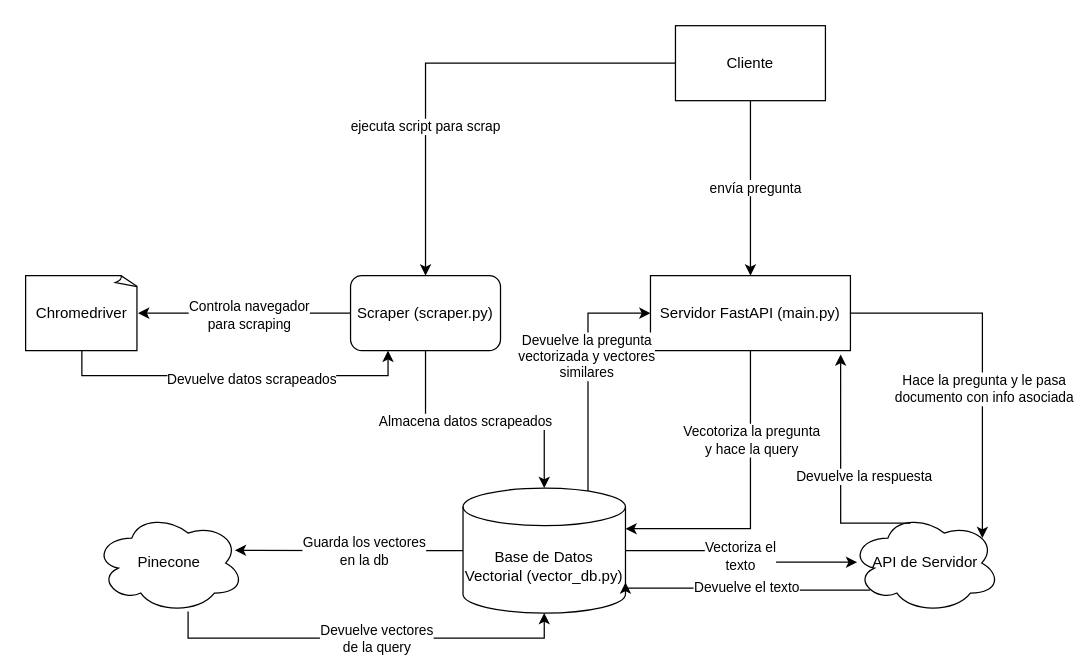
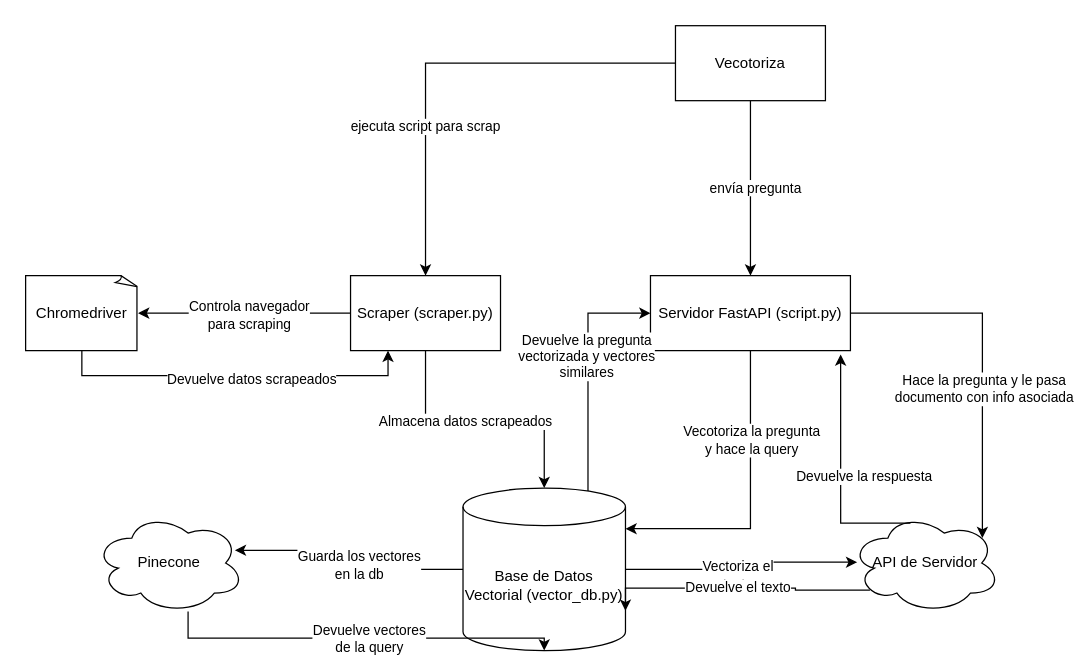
(751, 63) -> (751, 63)
(426, 313) -> (426, 313)
(751, 313) -> (751, 313)
(544, 551) -> (544, 569)
